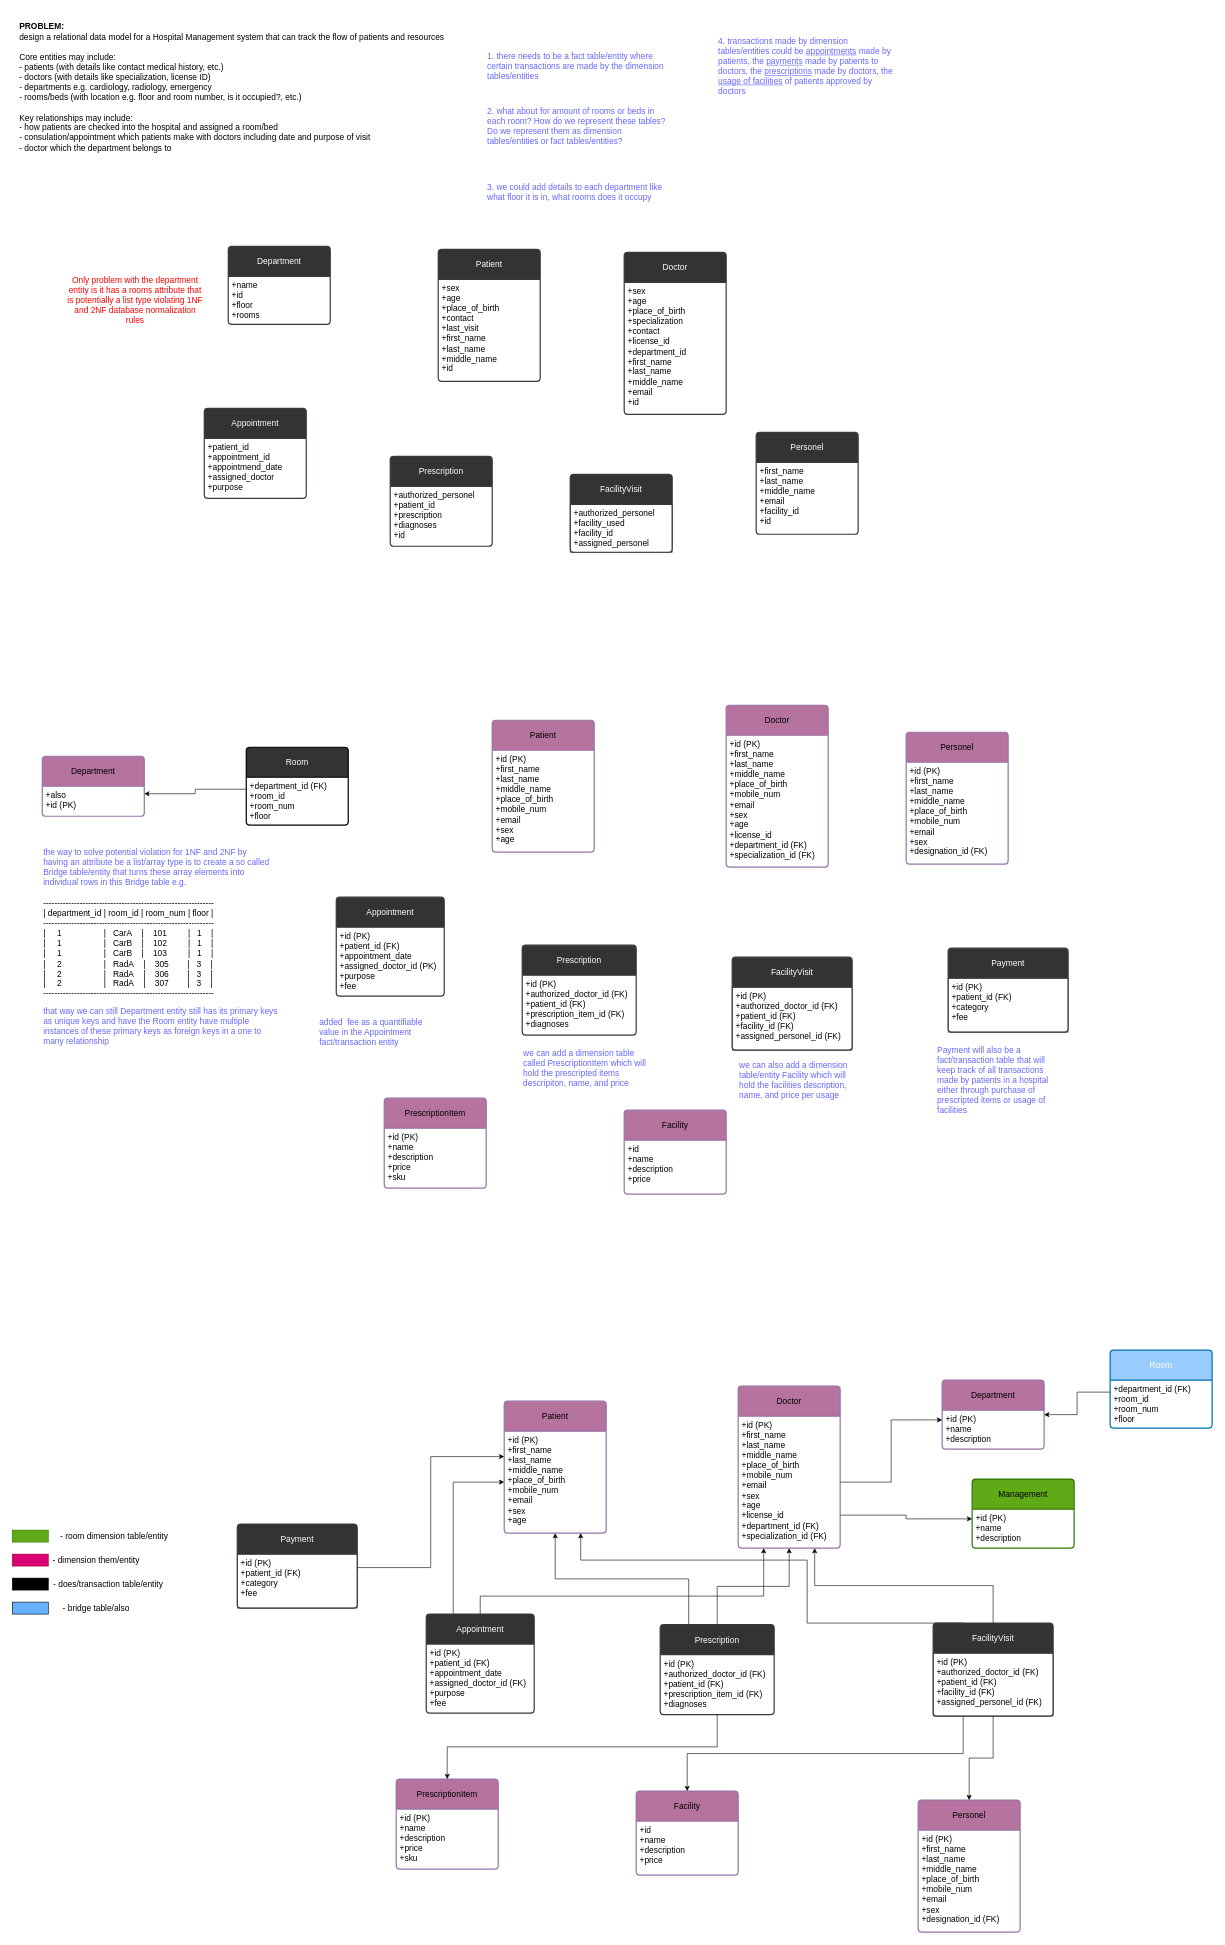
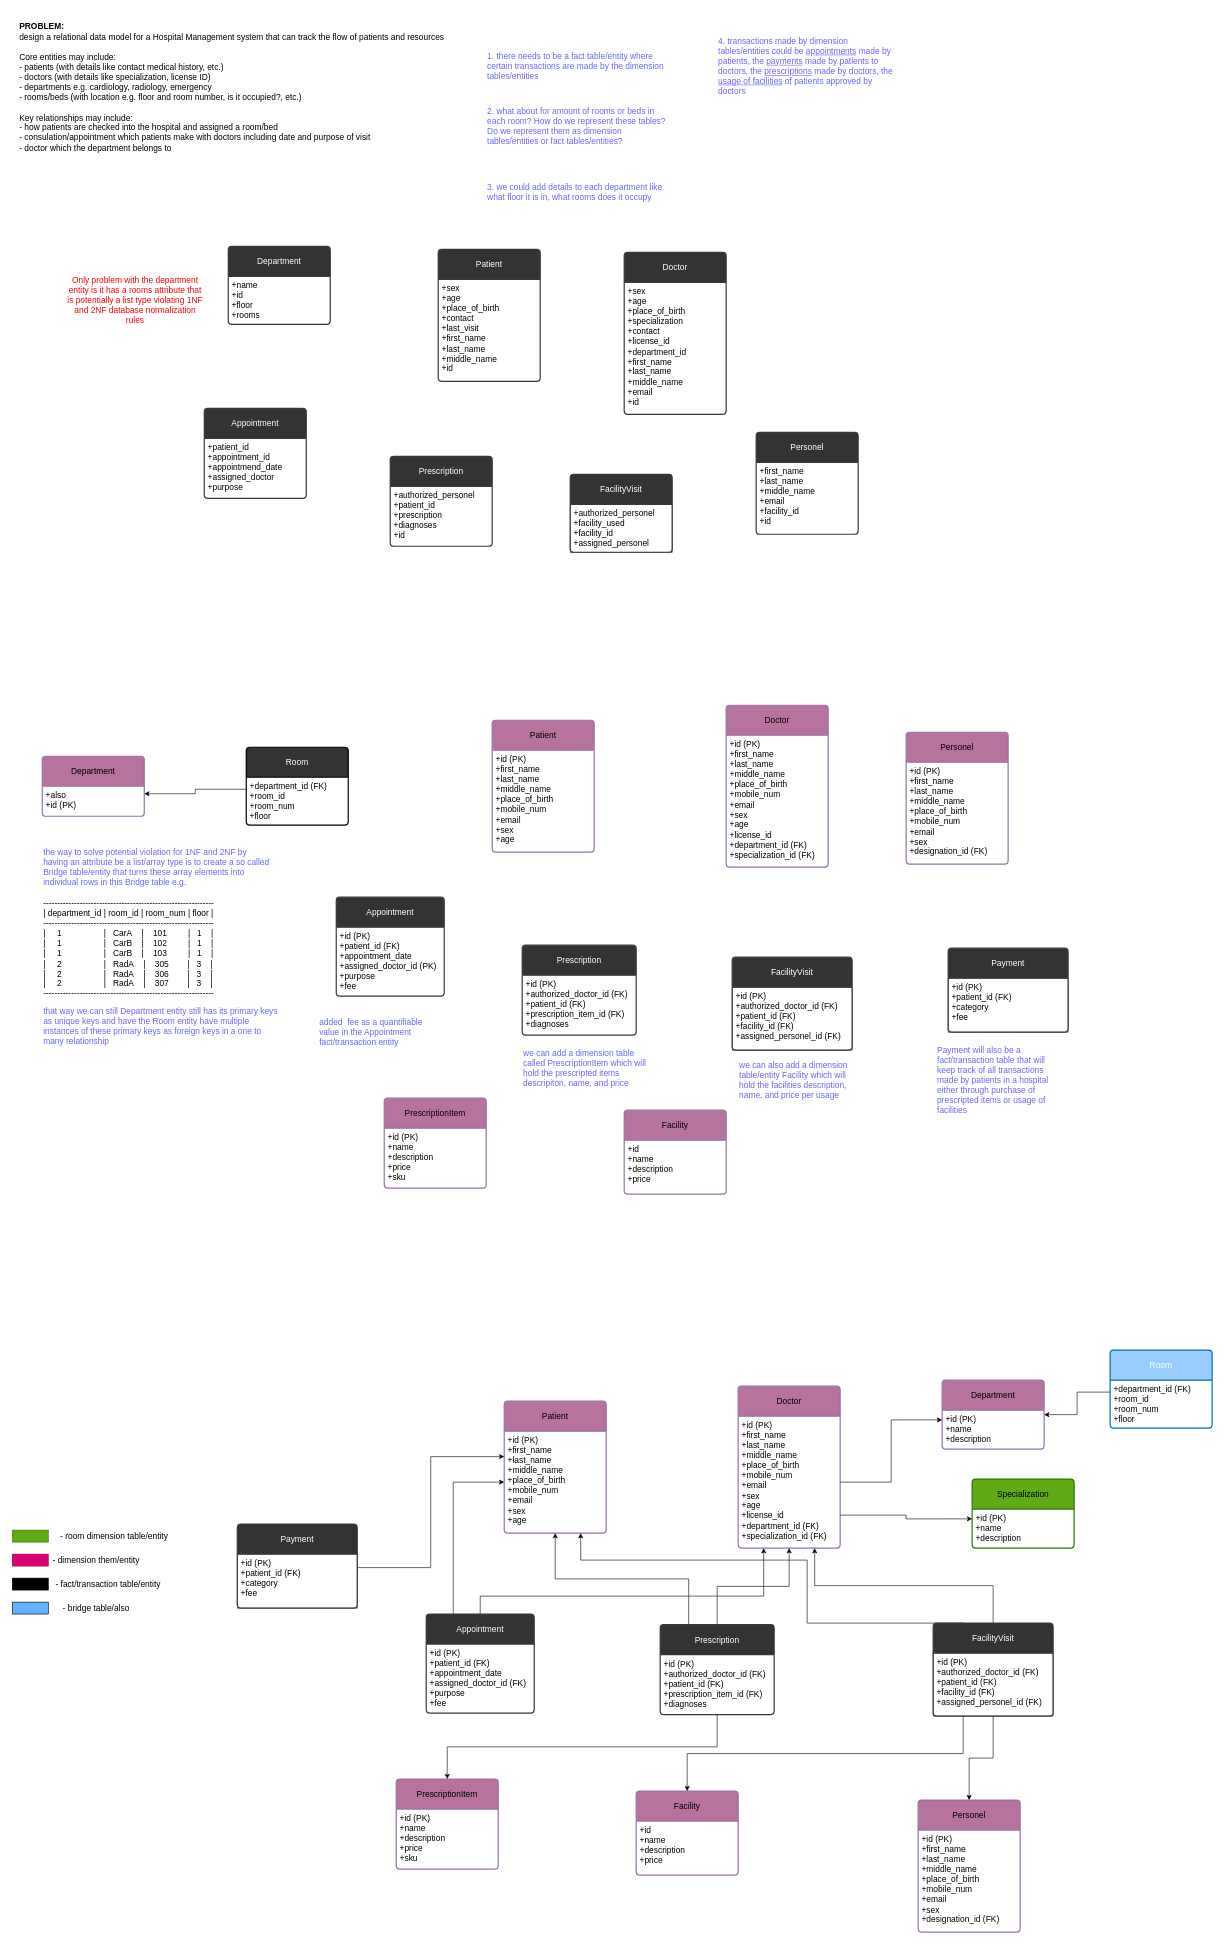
(1023, 1494) -> (1023, 1494)
(108, 1584) -> (108, 1584)
